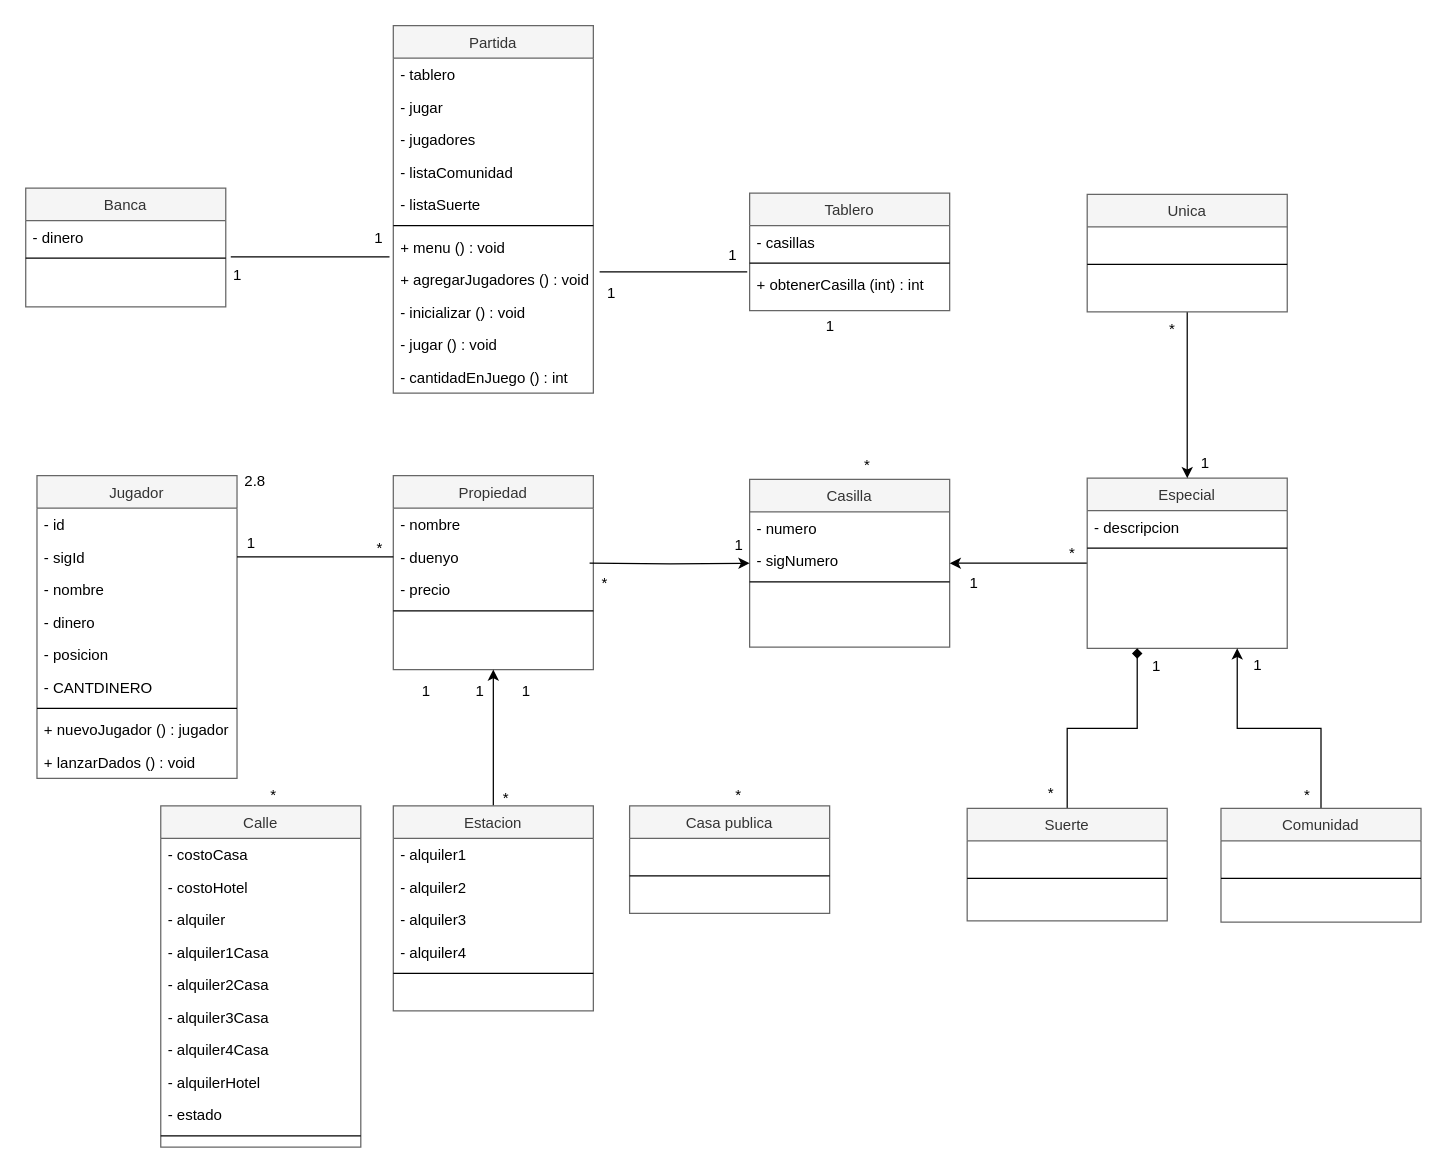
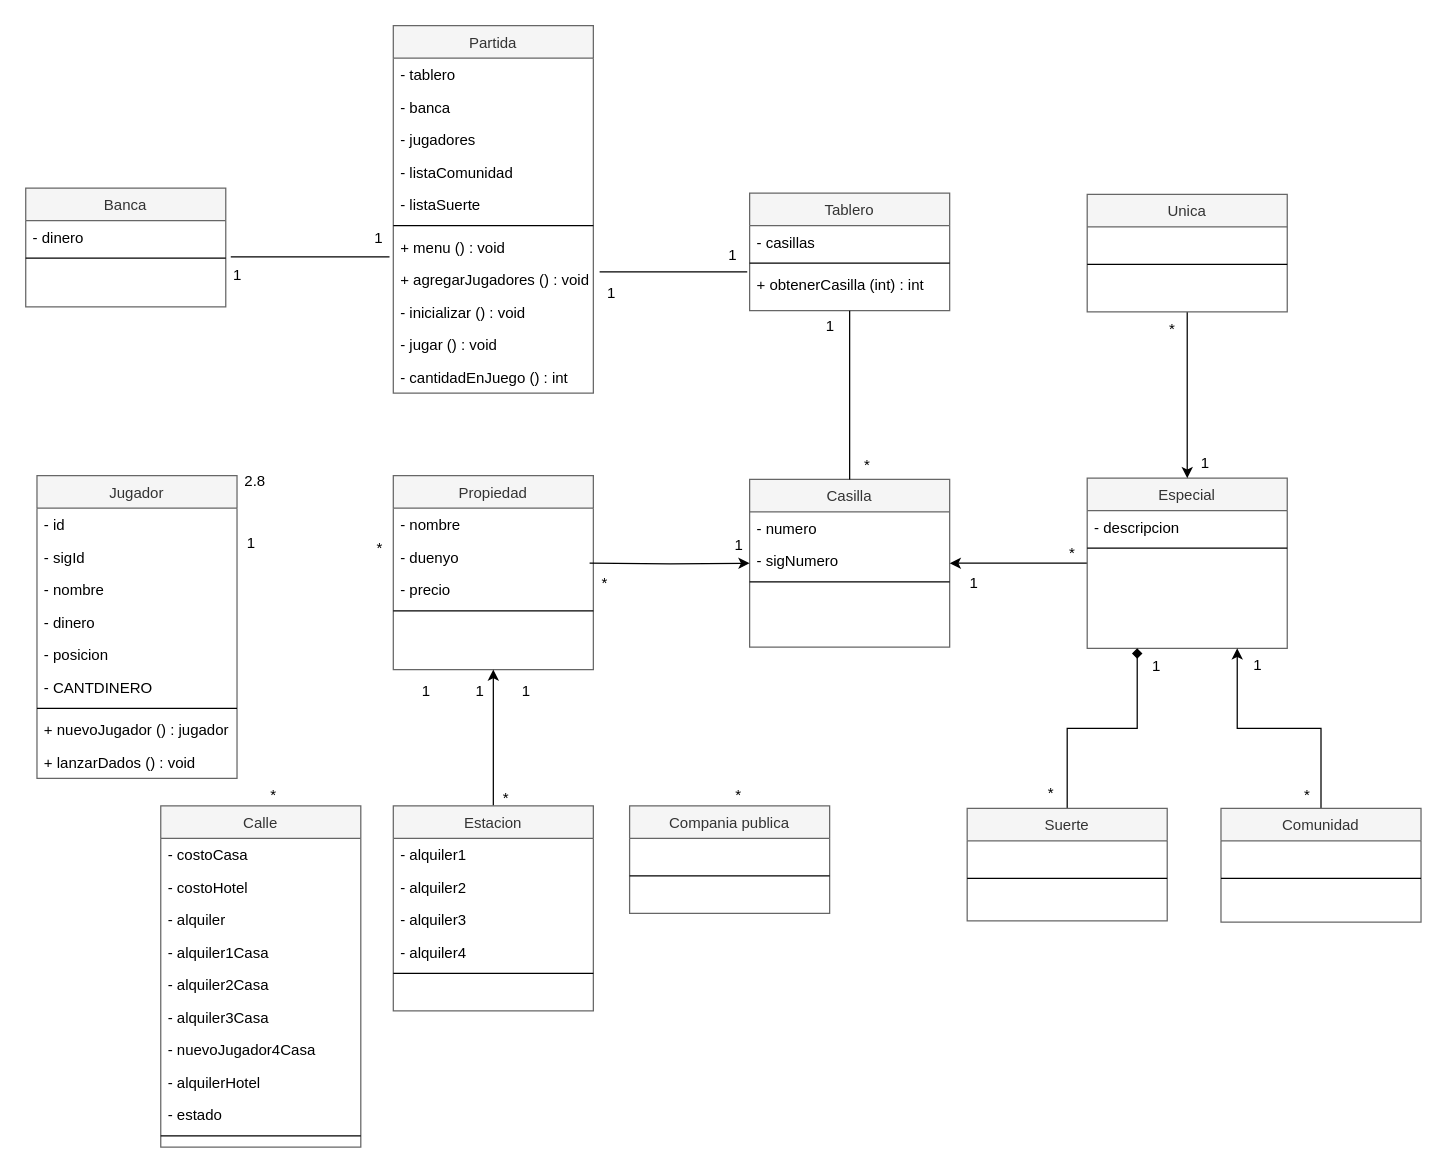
(427, 108) -> (427, 108)
none -> (849, 396)
(314, 557) -> none
(729, 823) -> (729, 823)
(223, 1050) -> (245, 1050)
